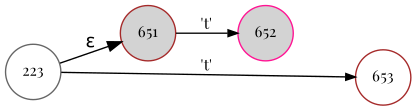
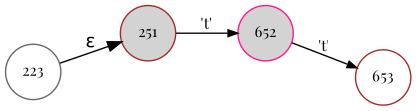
(148, 33) -> (148, 33)
(203, 75) -> (320, 54)
